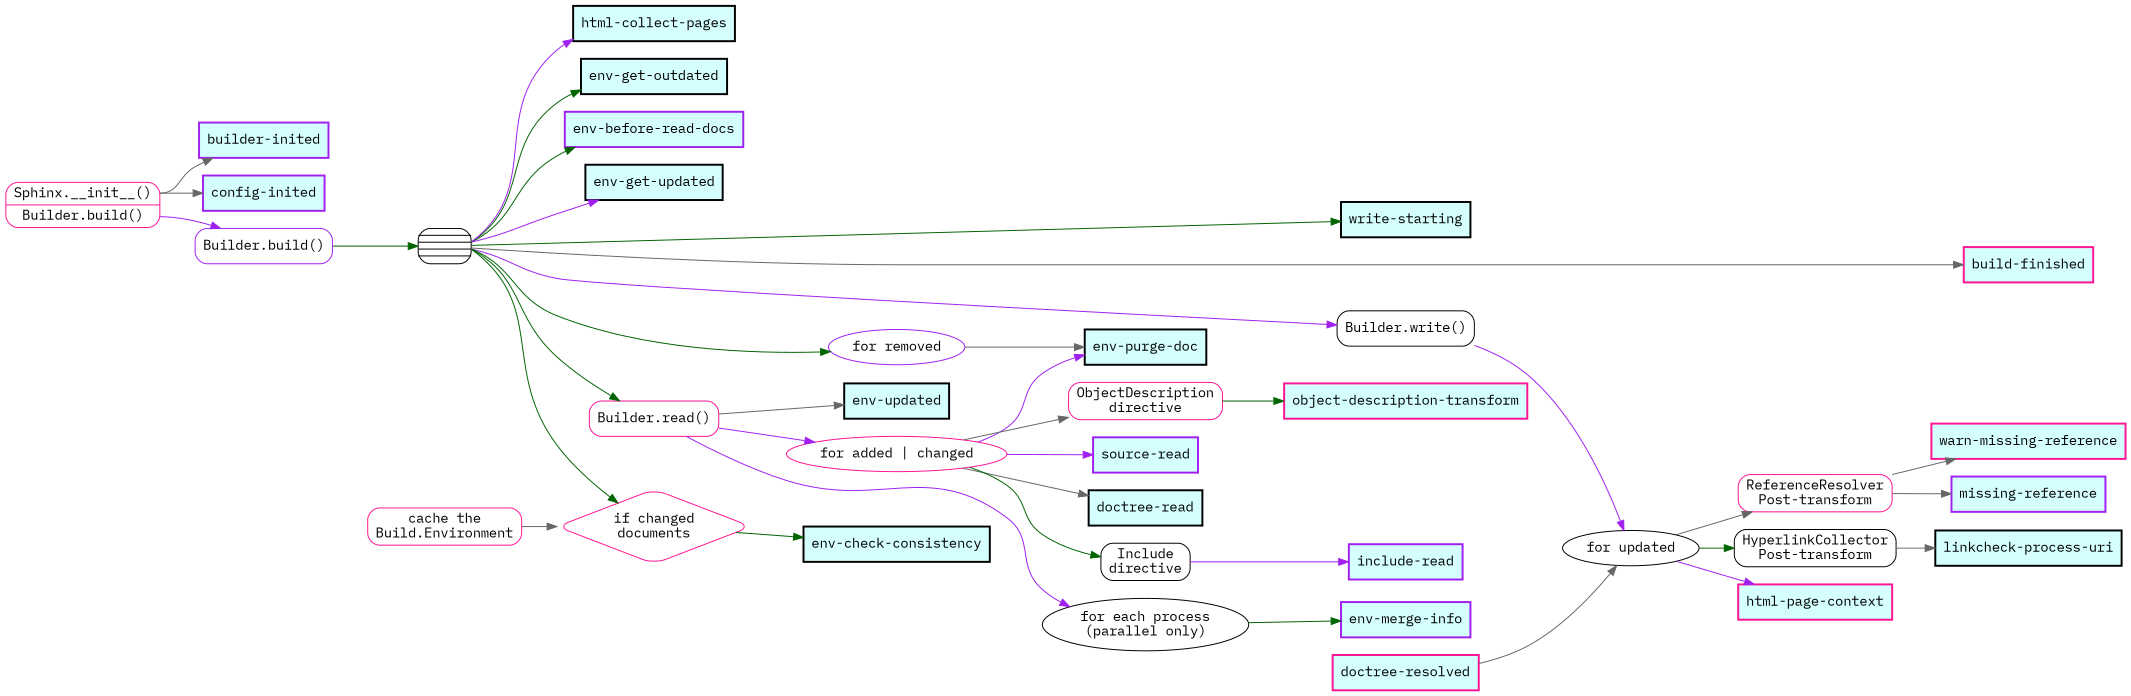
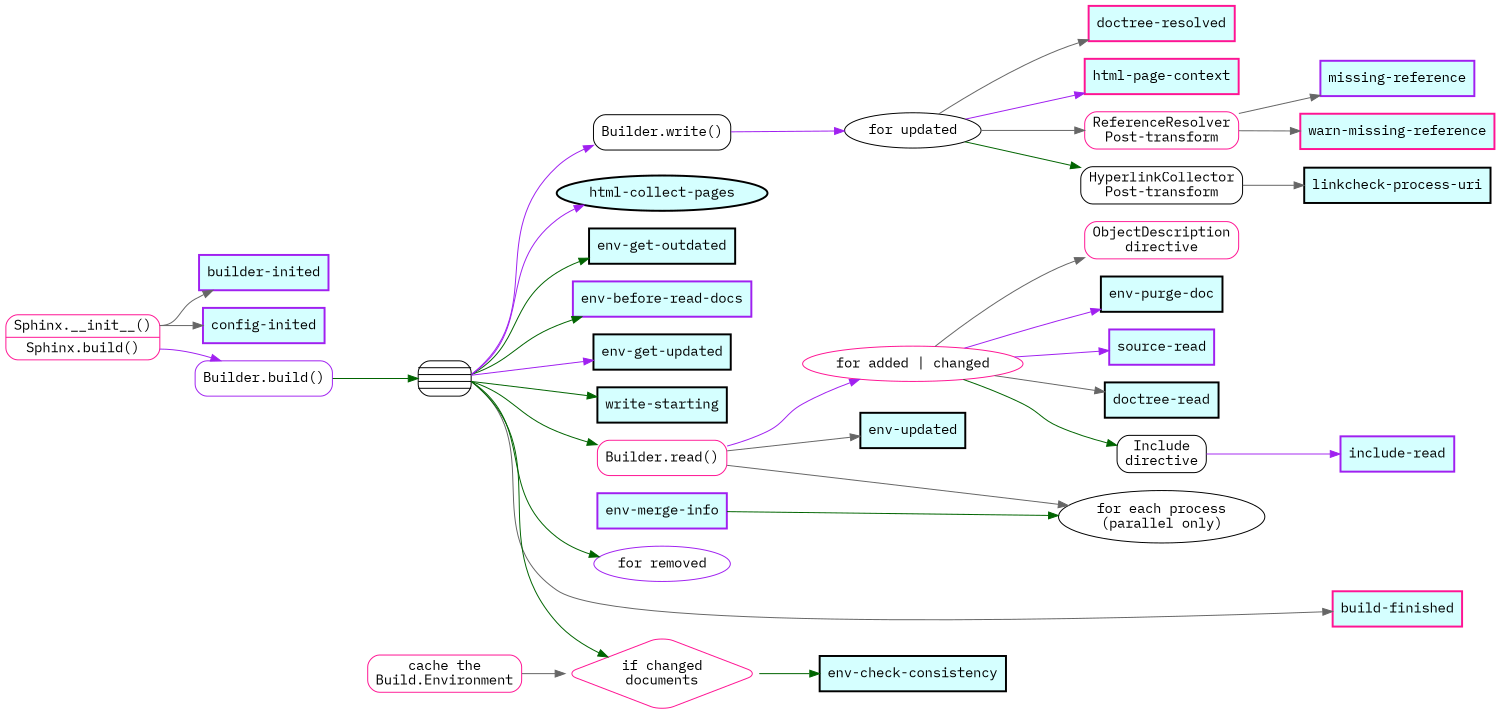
(654, 24) -> (662, 193)
(83, 216) -> (83, 348)
(1020, 347) -> none
(1406, 401) -> none
(897, 488) -> (893, 485)
(1290, 622) -> (888, 514)
(1552, 630) -> (1007, 74)
